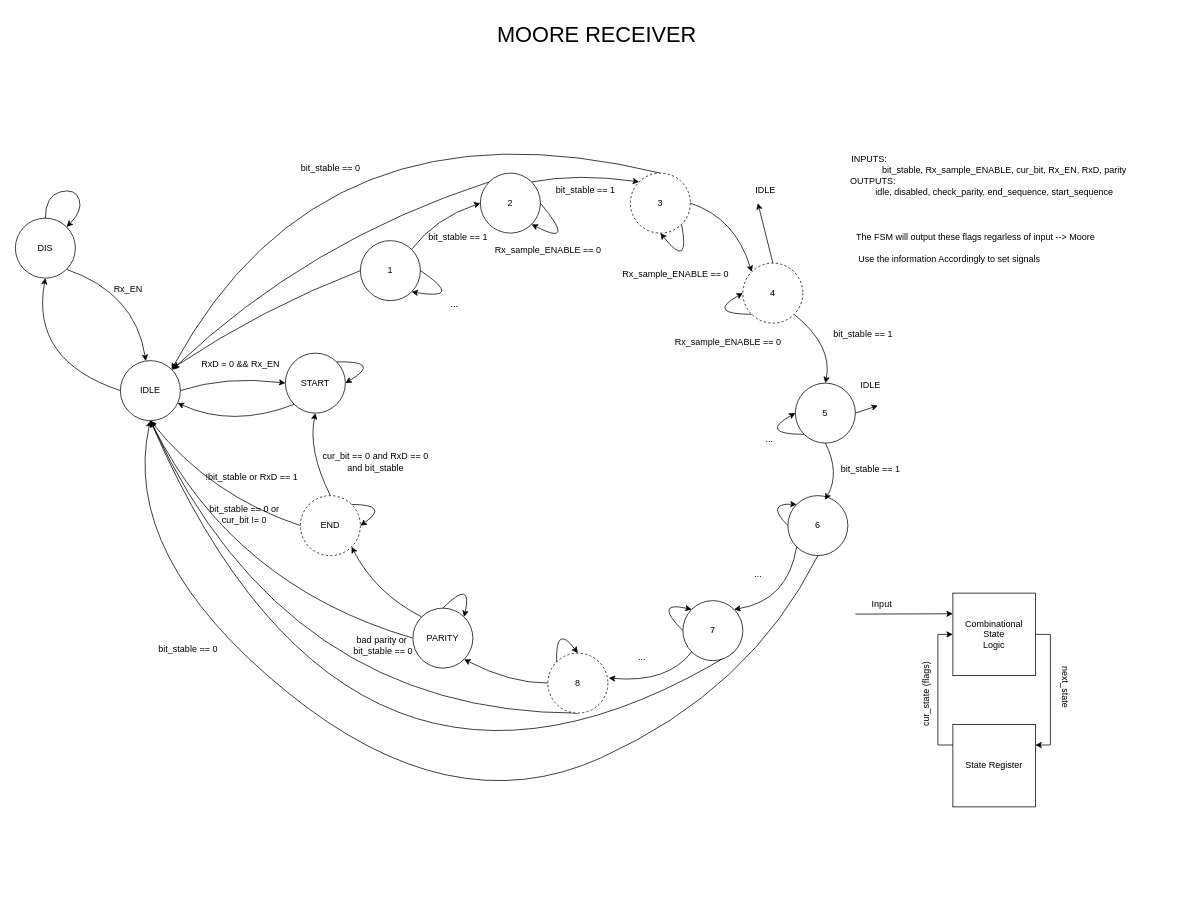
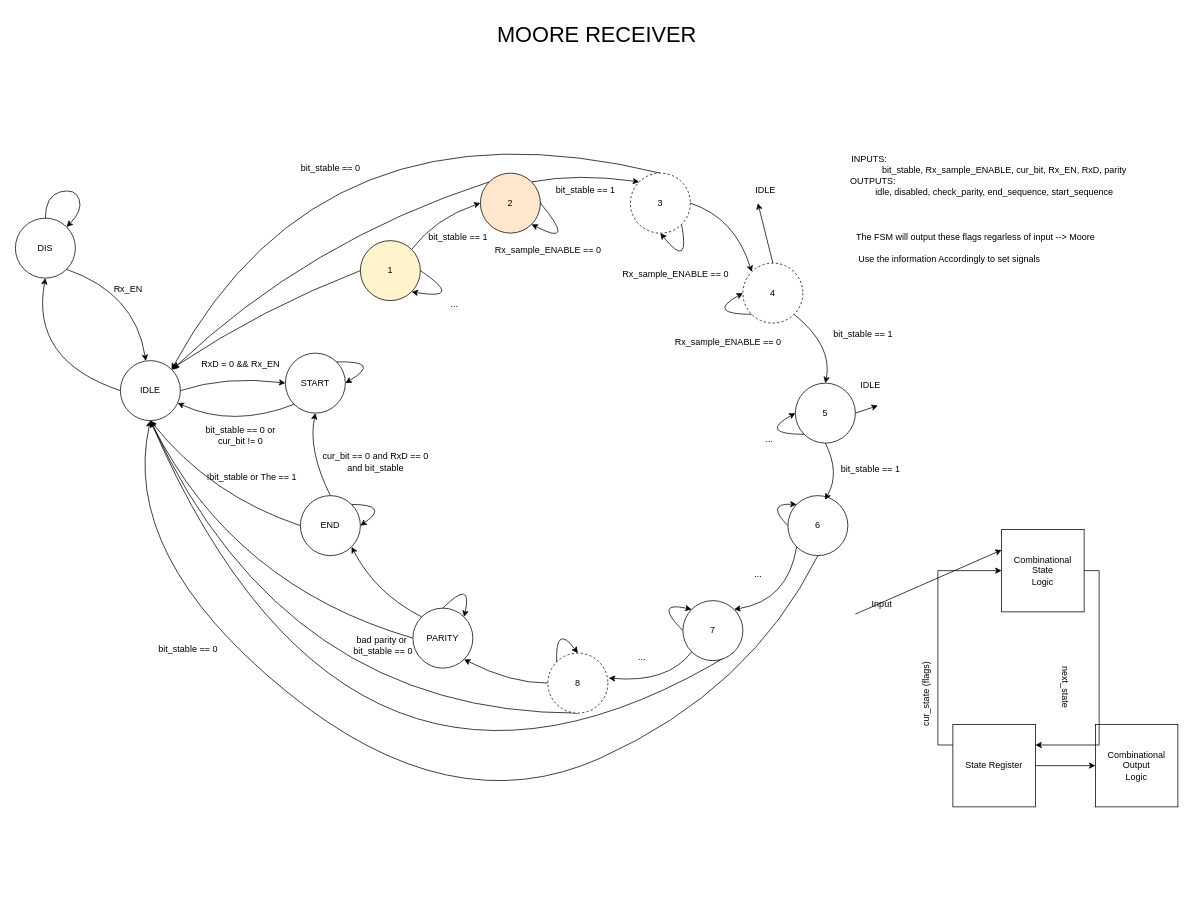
(510, 203) -> (510, 203)
(390, 270) -> (390, 270)
(252, 477) -> (252, 477)
(244, 514) -> (240, 435)
(330, 525) -> (330, 525)
(994, 634) -> (1043, 570)
none -> (1062, 765)
none -> (1137, 765)
